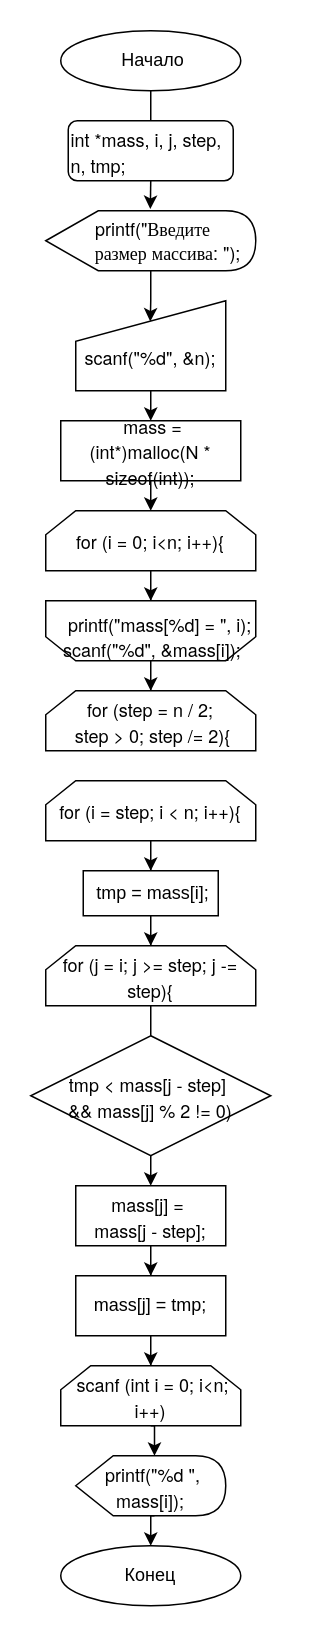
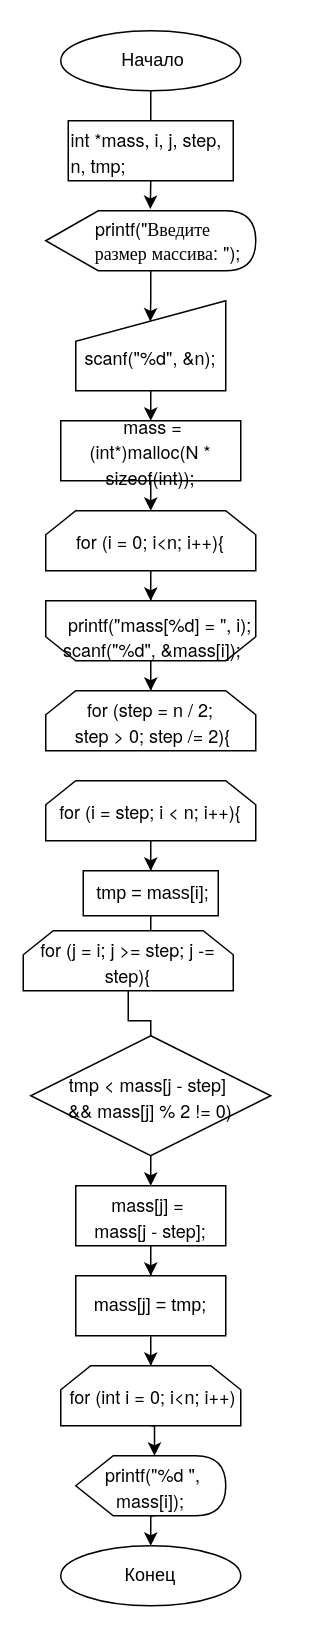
(151, 151) -> (151, 151)
(151, 976) -> (128, 961)
(151, 1396) -> (151, 1396)
